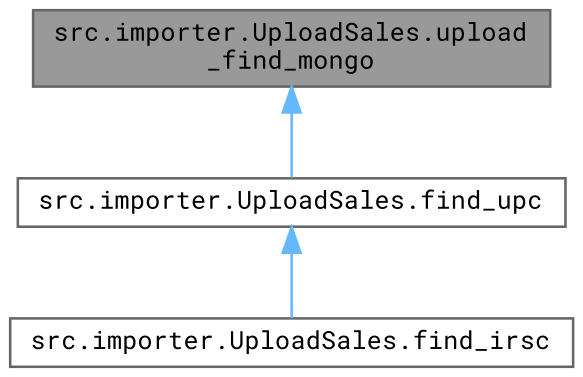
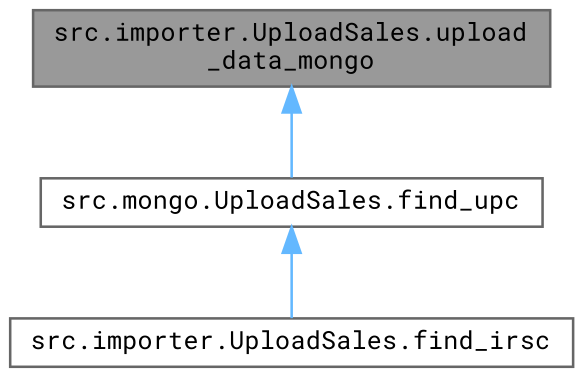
(292, 48) -> (292, 48)
(292, 203) -> (292, 203)
